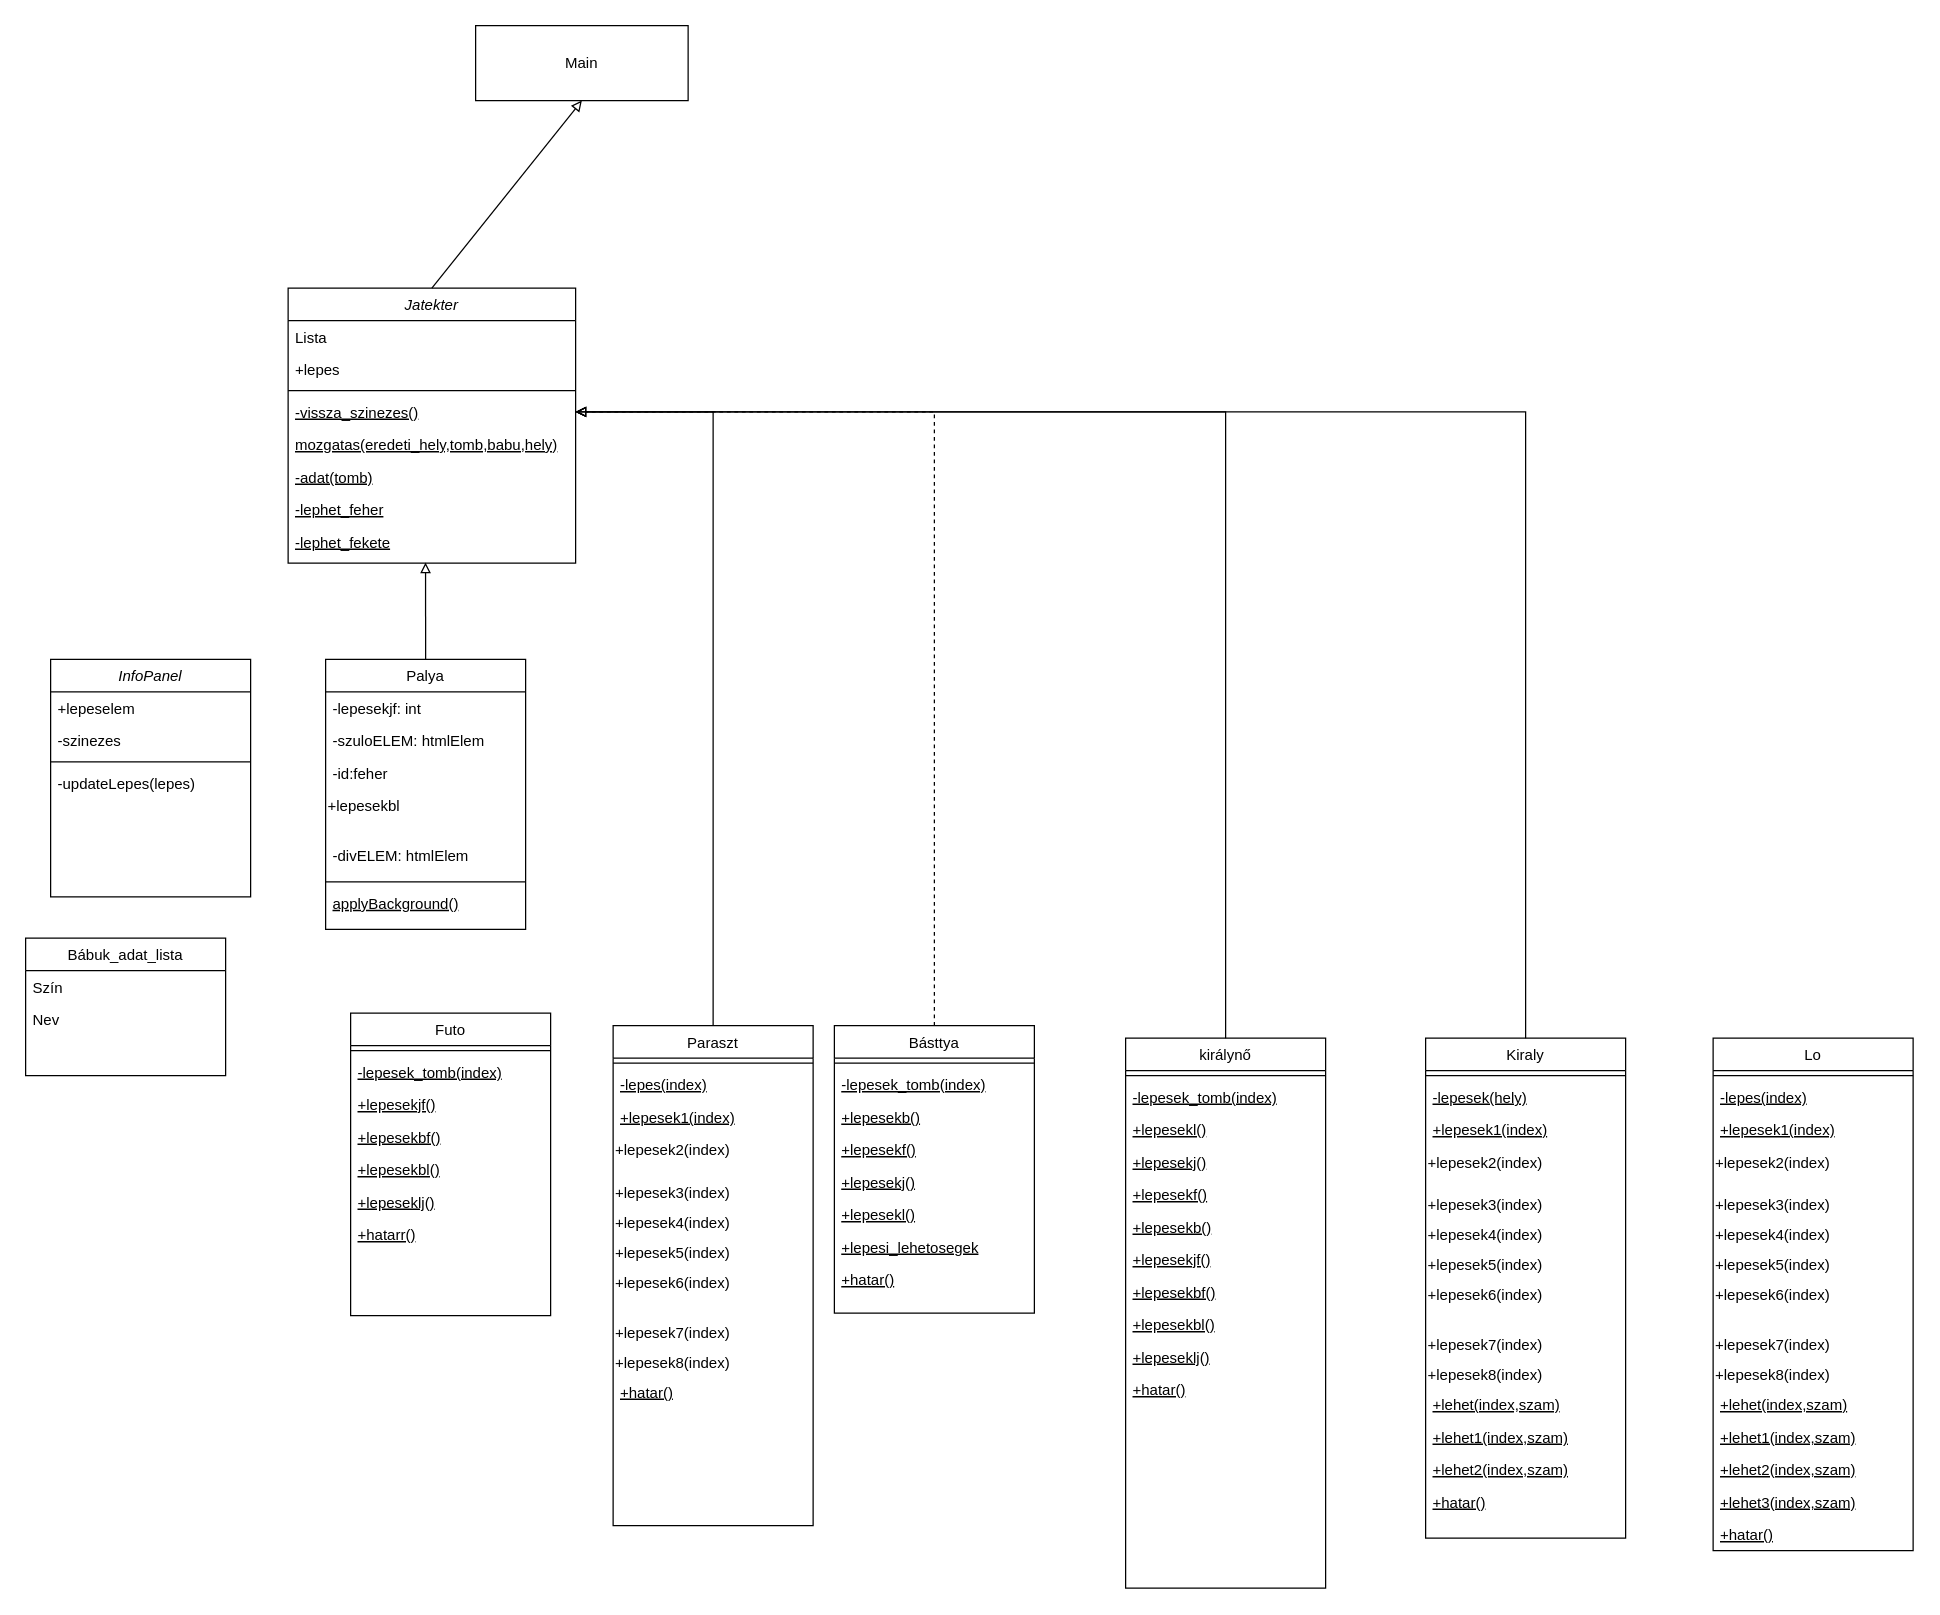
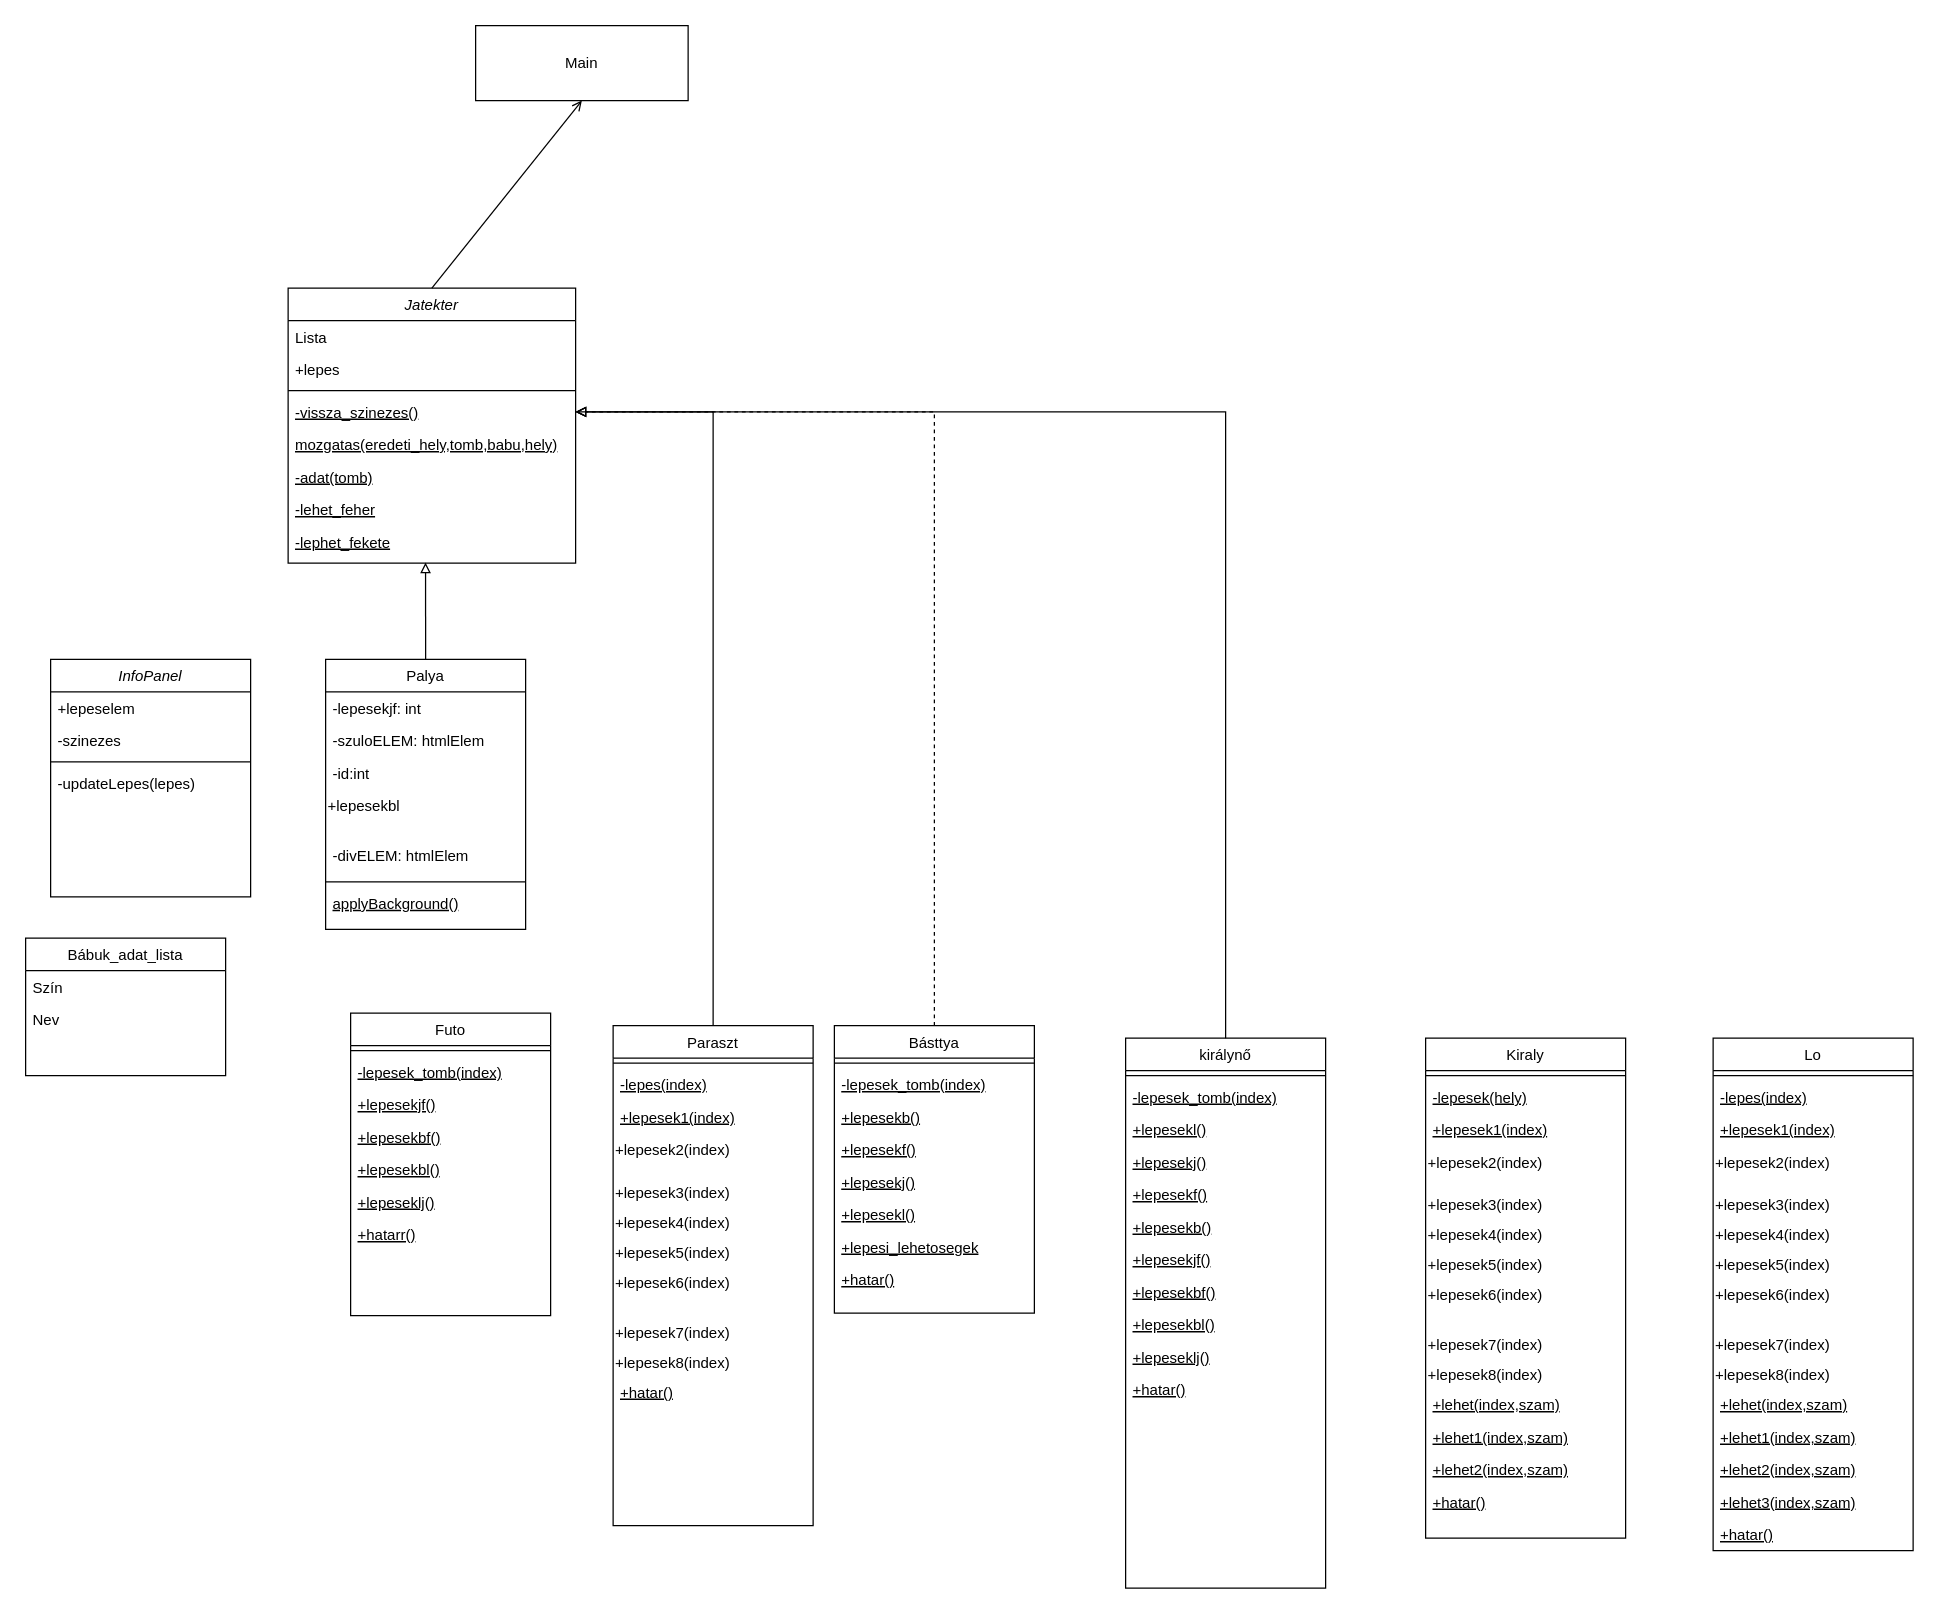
(574, 110) -> (577, 107)
(1226, 414) -> (1226, 414)
(348, 510) -> (343, 510)
(1526, 576) -> none
(366, 774) -> (356, 774)
